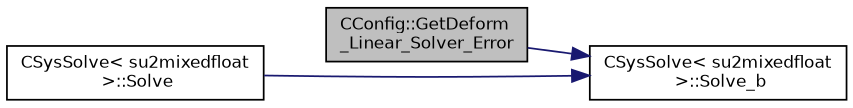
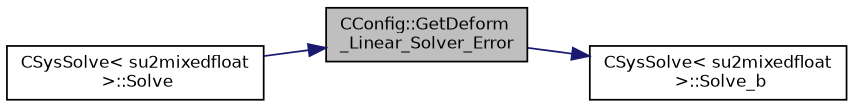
(418, 77) -> (286, 53)
